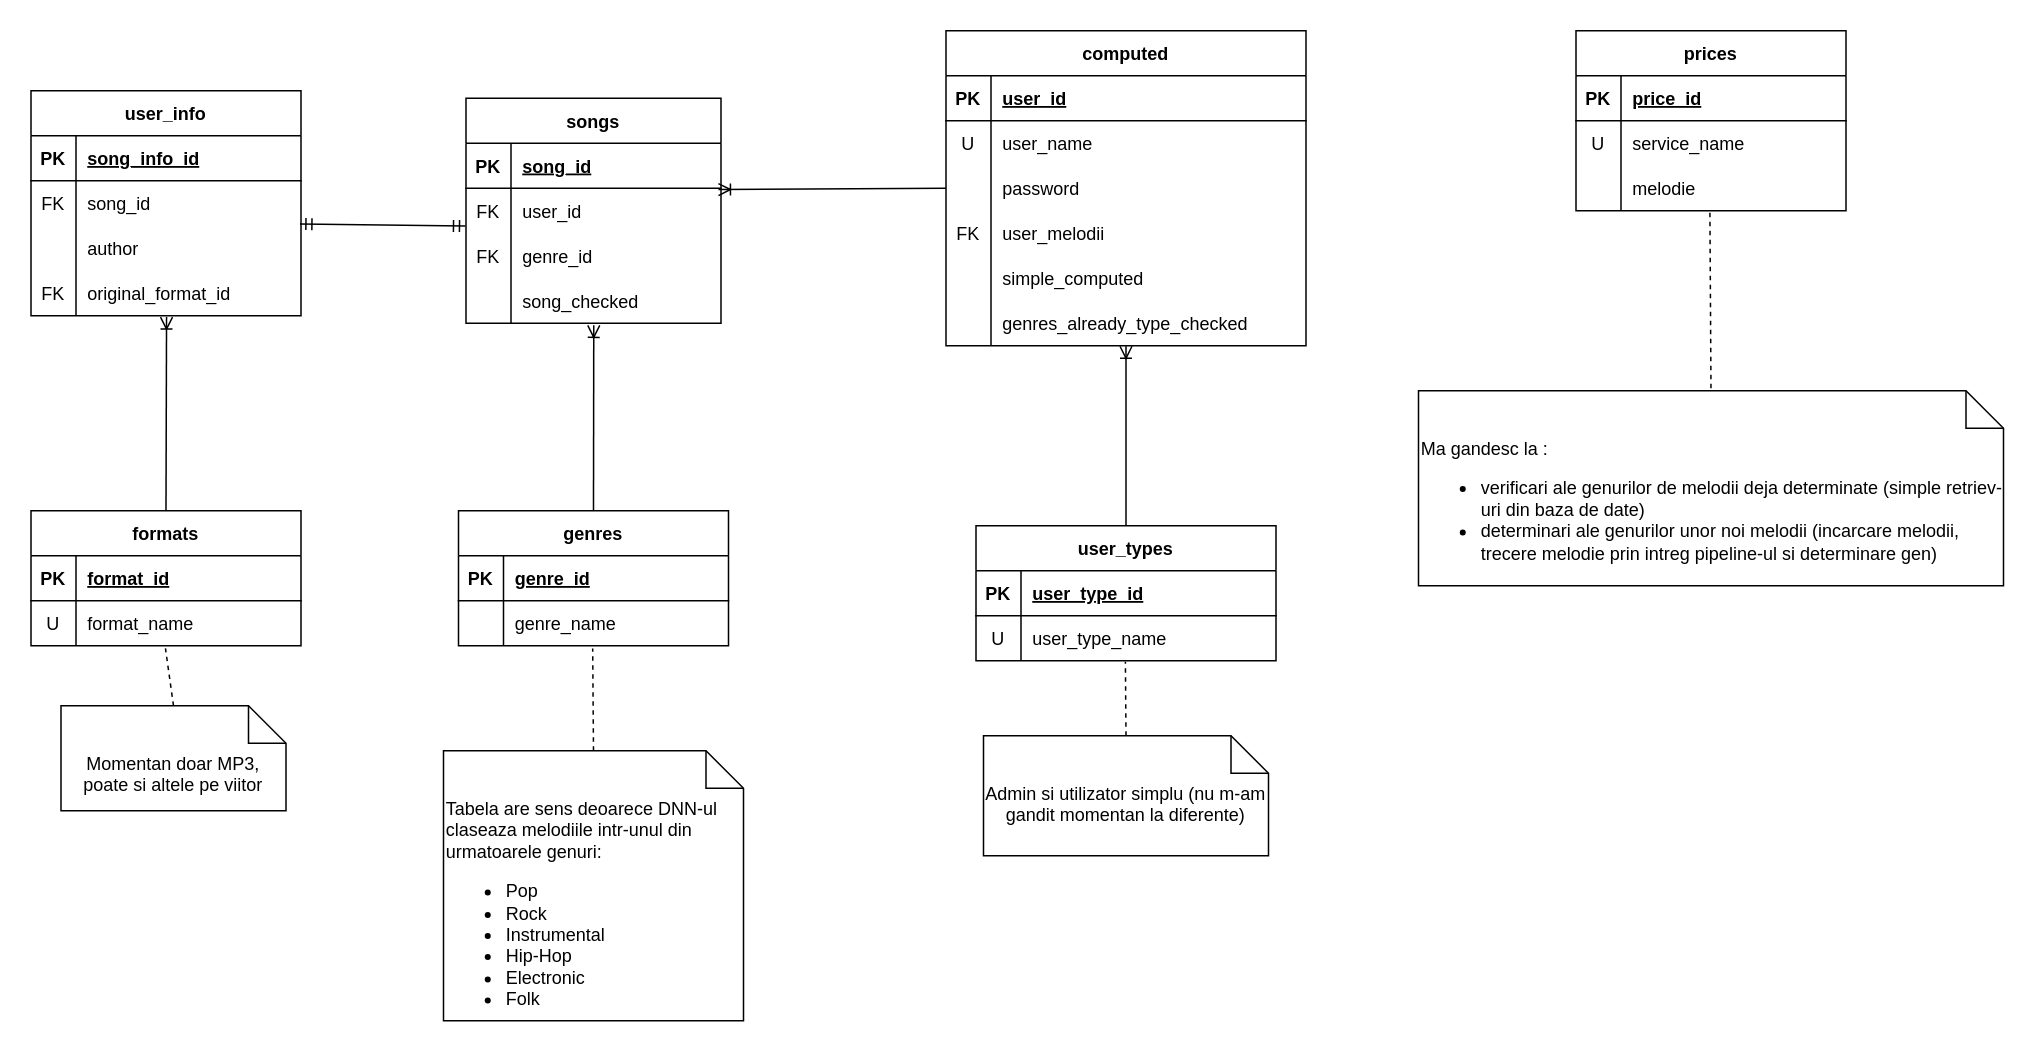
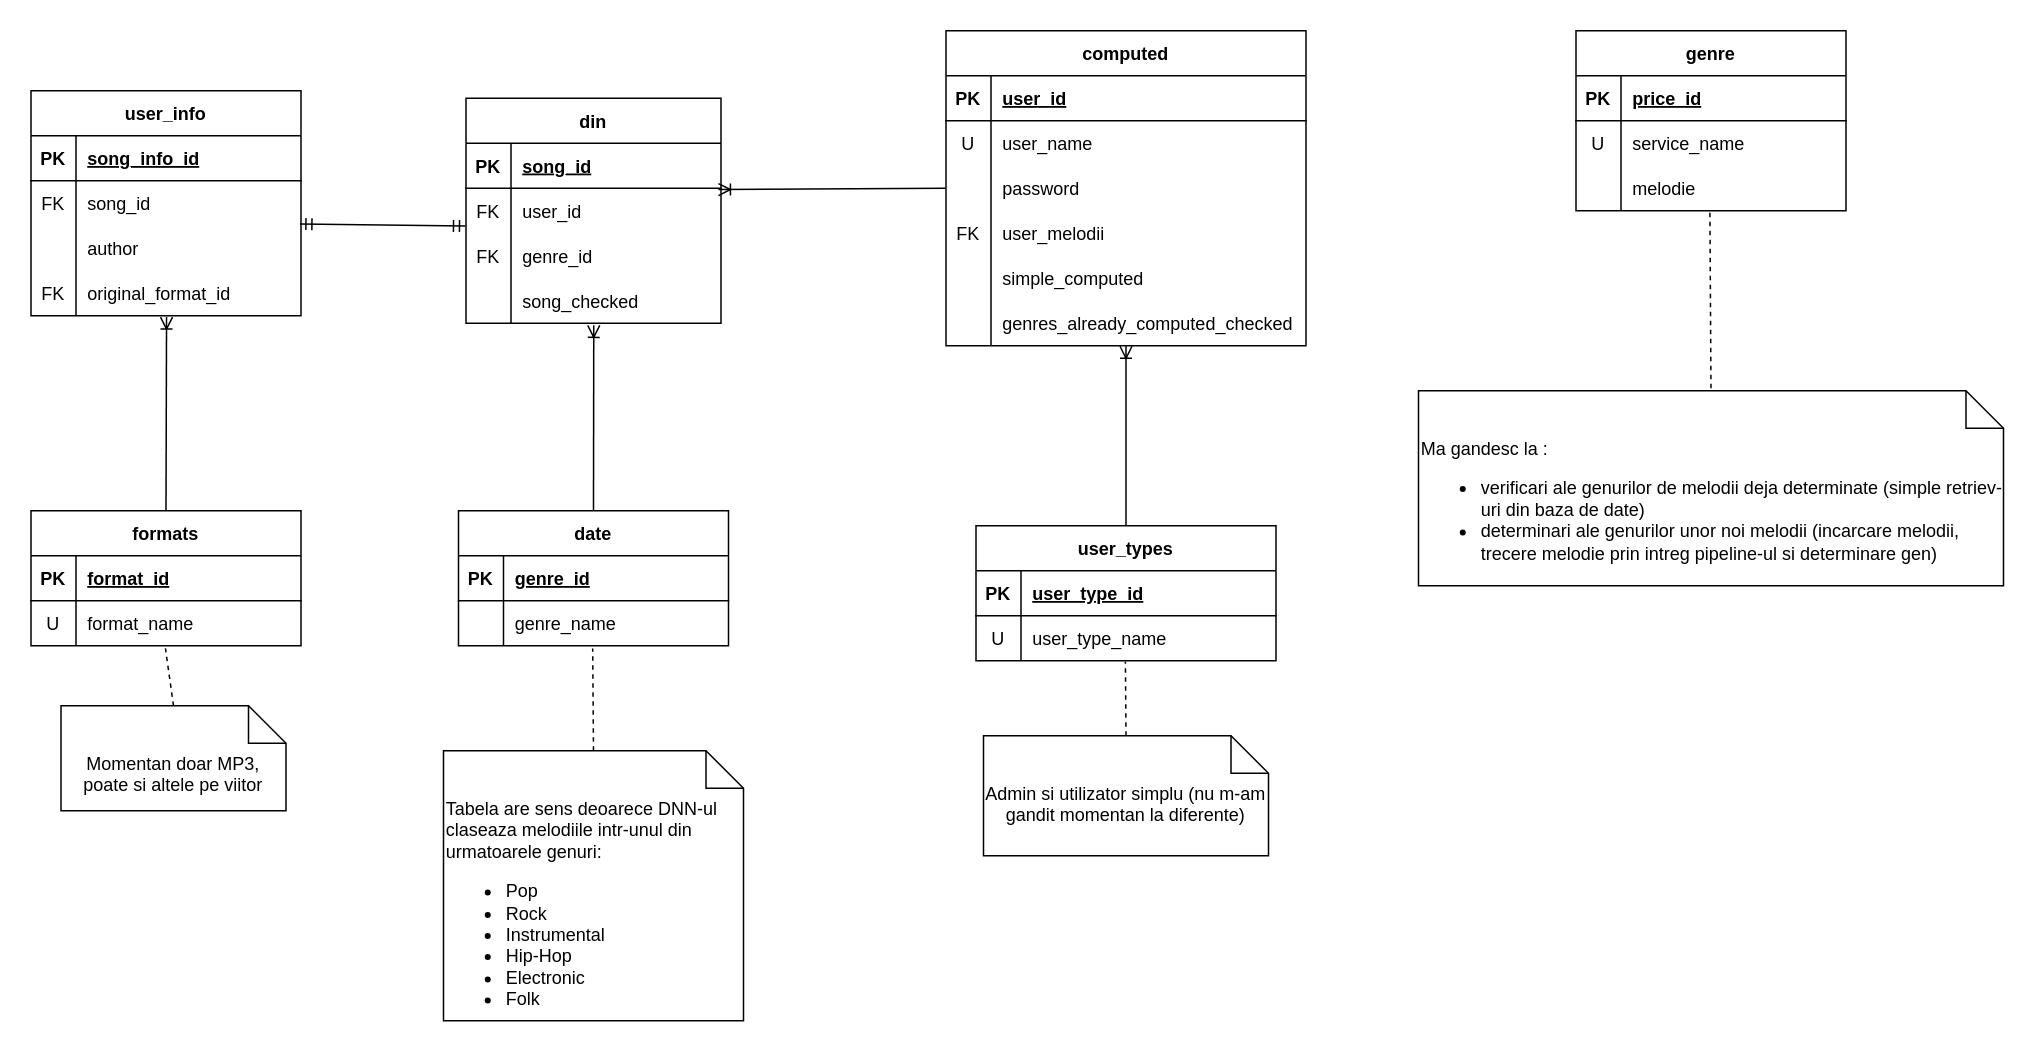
(1710, 54) -> (1710, 54)
(593, 122) -> (593, 122)
(1136, 324) -> (1156, 324)
(593, 534) -> (593, 534)
